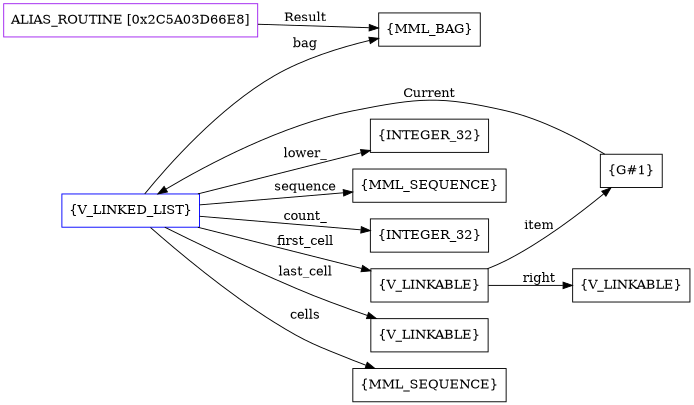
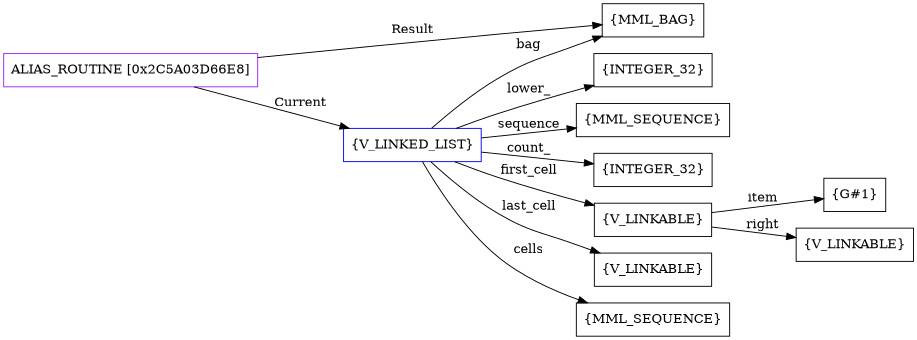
(382, 105) -> (267, 106)
